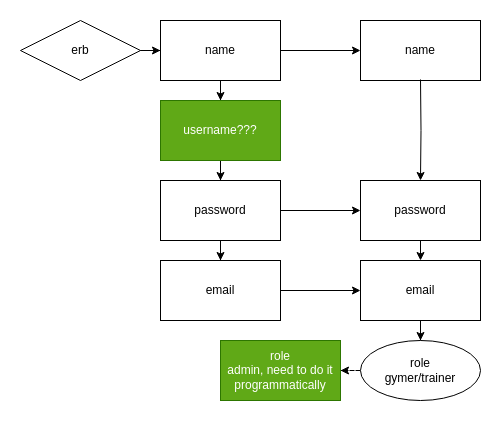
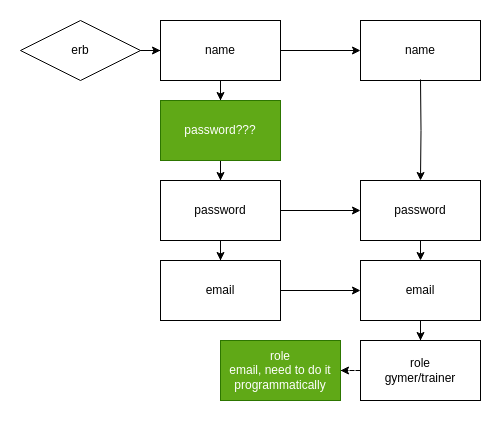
(221, 131) -> (221, 131)
(281, 371) -> (281, 371)
(421, 371) -> (421, 371)
